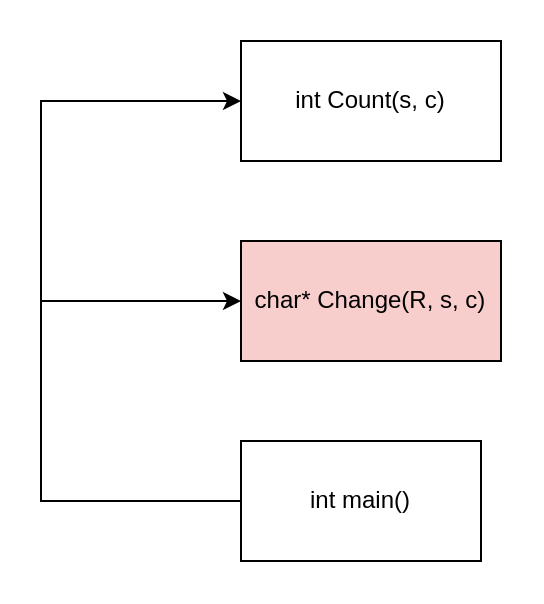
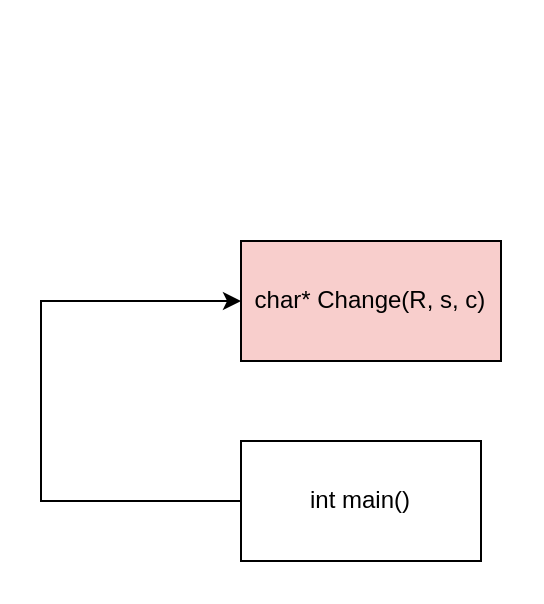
(371, 101) -> none
(41, 106) -> none
